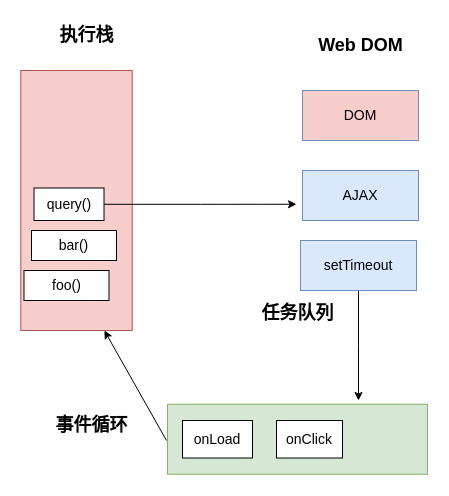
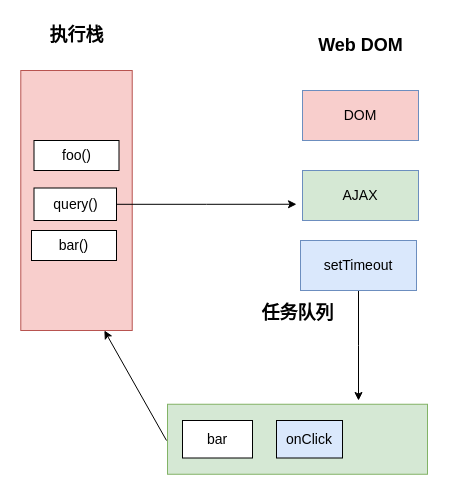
(87, 36) -> (77, 36)
(361, 196) -> (361, 196)
(69, 204) -> (75, 204)
(67, 286) -> (77, 156)
(92, 426) -> none
(310, 439) -> (310, 439)
(218, 440) -> (218, 440)
